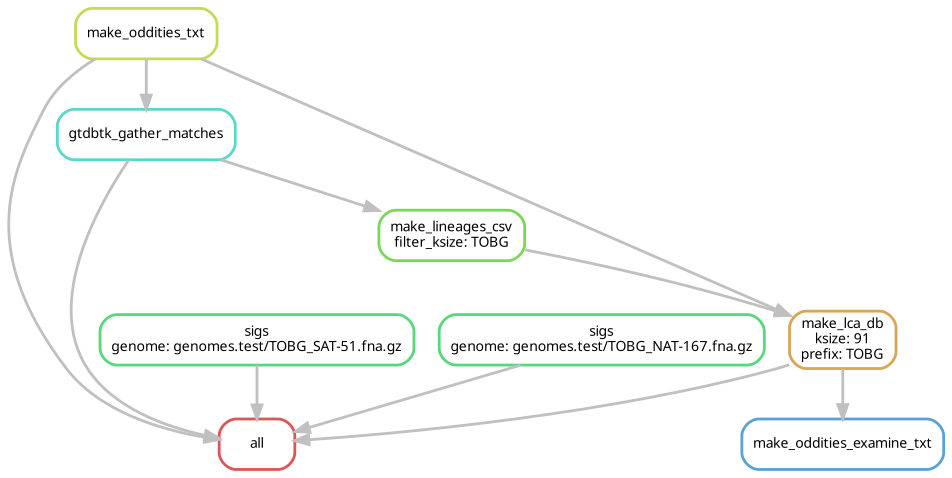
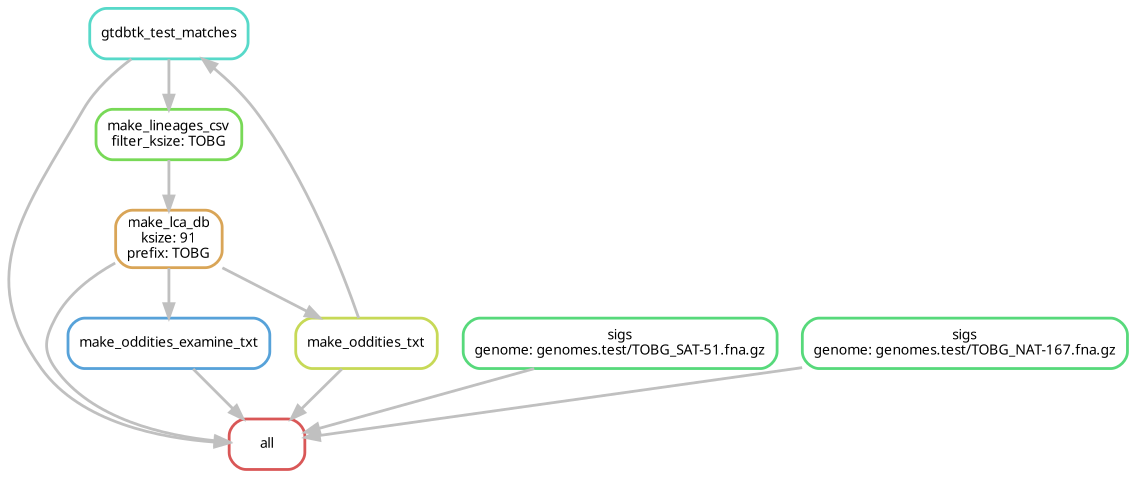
(146, 135) -> (169, 34)
(489, 184) -> (265, 290)
none -> (213, 389)
